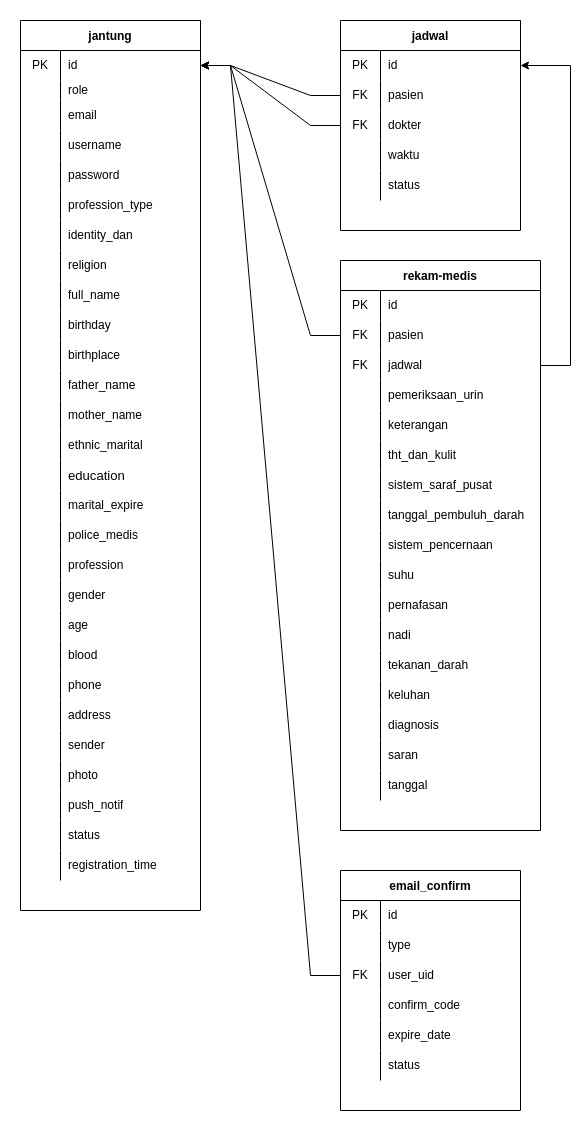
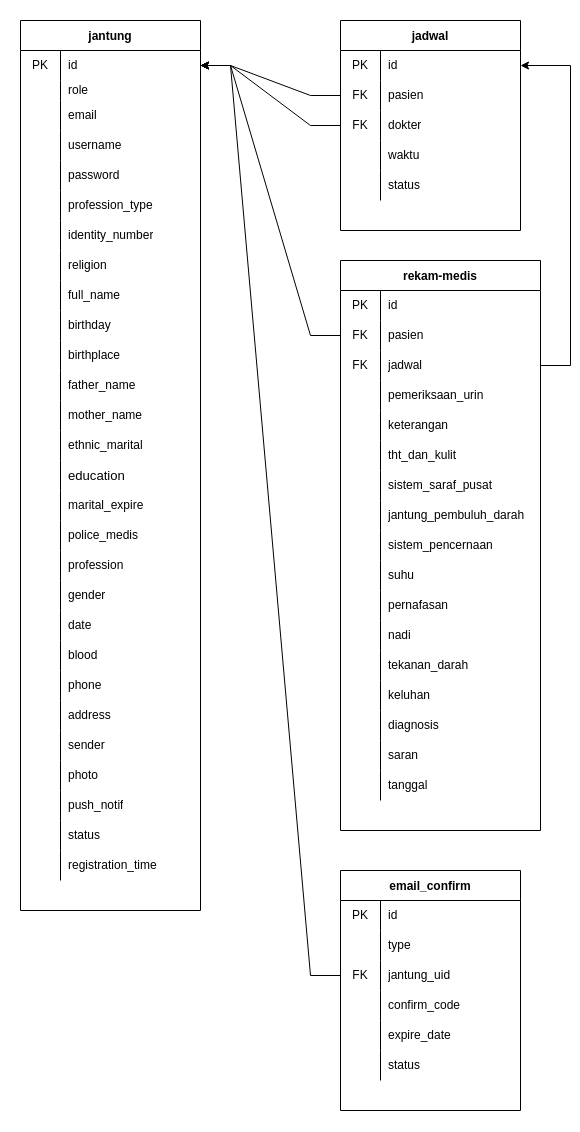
(106, 236) -> (116, 236)
(459, 516) -> (461, 516)
(79, 626) -> (82, 626)
(414, 976) -> (424, 976)
